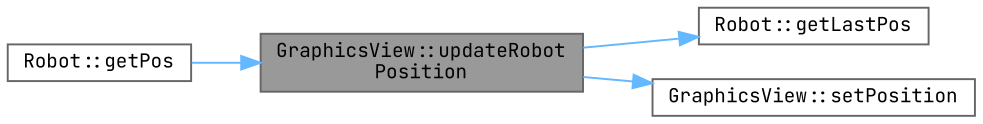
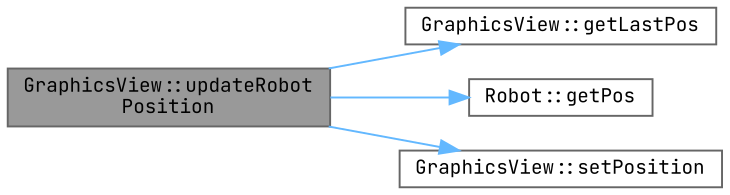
(814, 26) -> (561, 26)
(216, 63) -> (390, 97)
